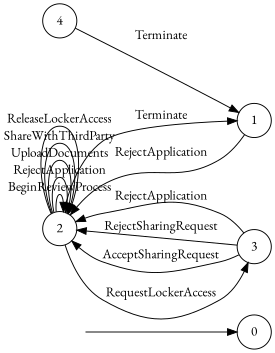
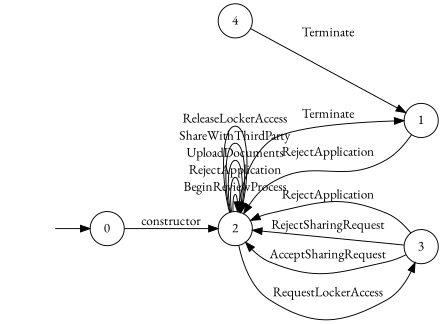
none -> (166, 229)
